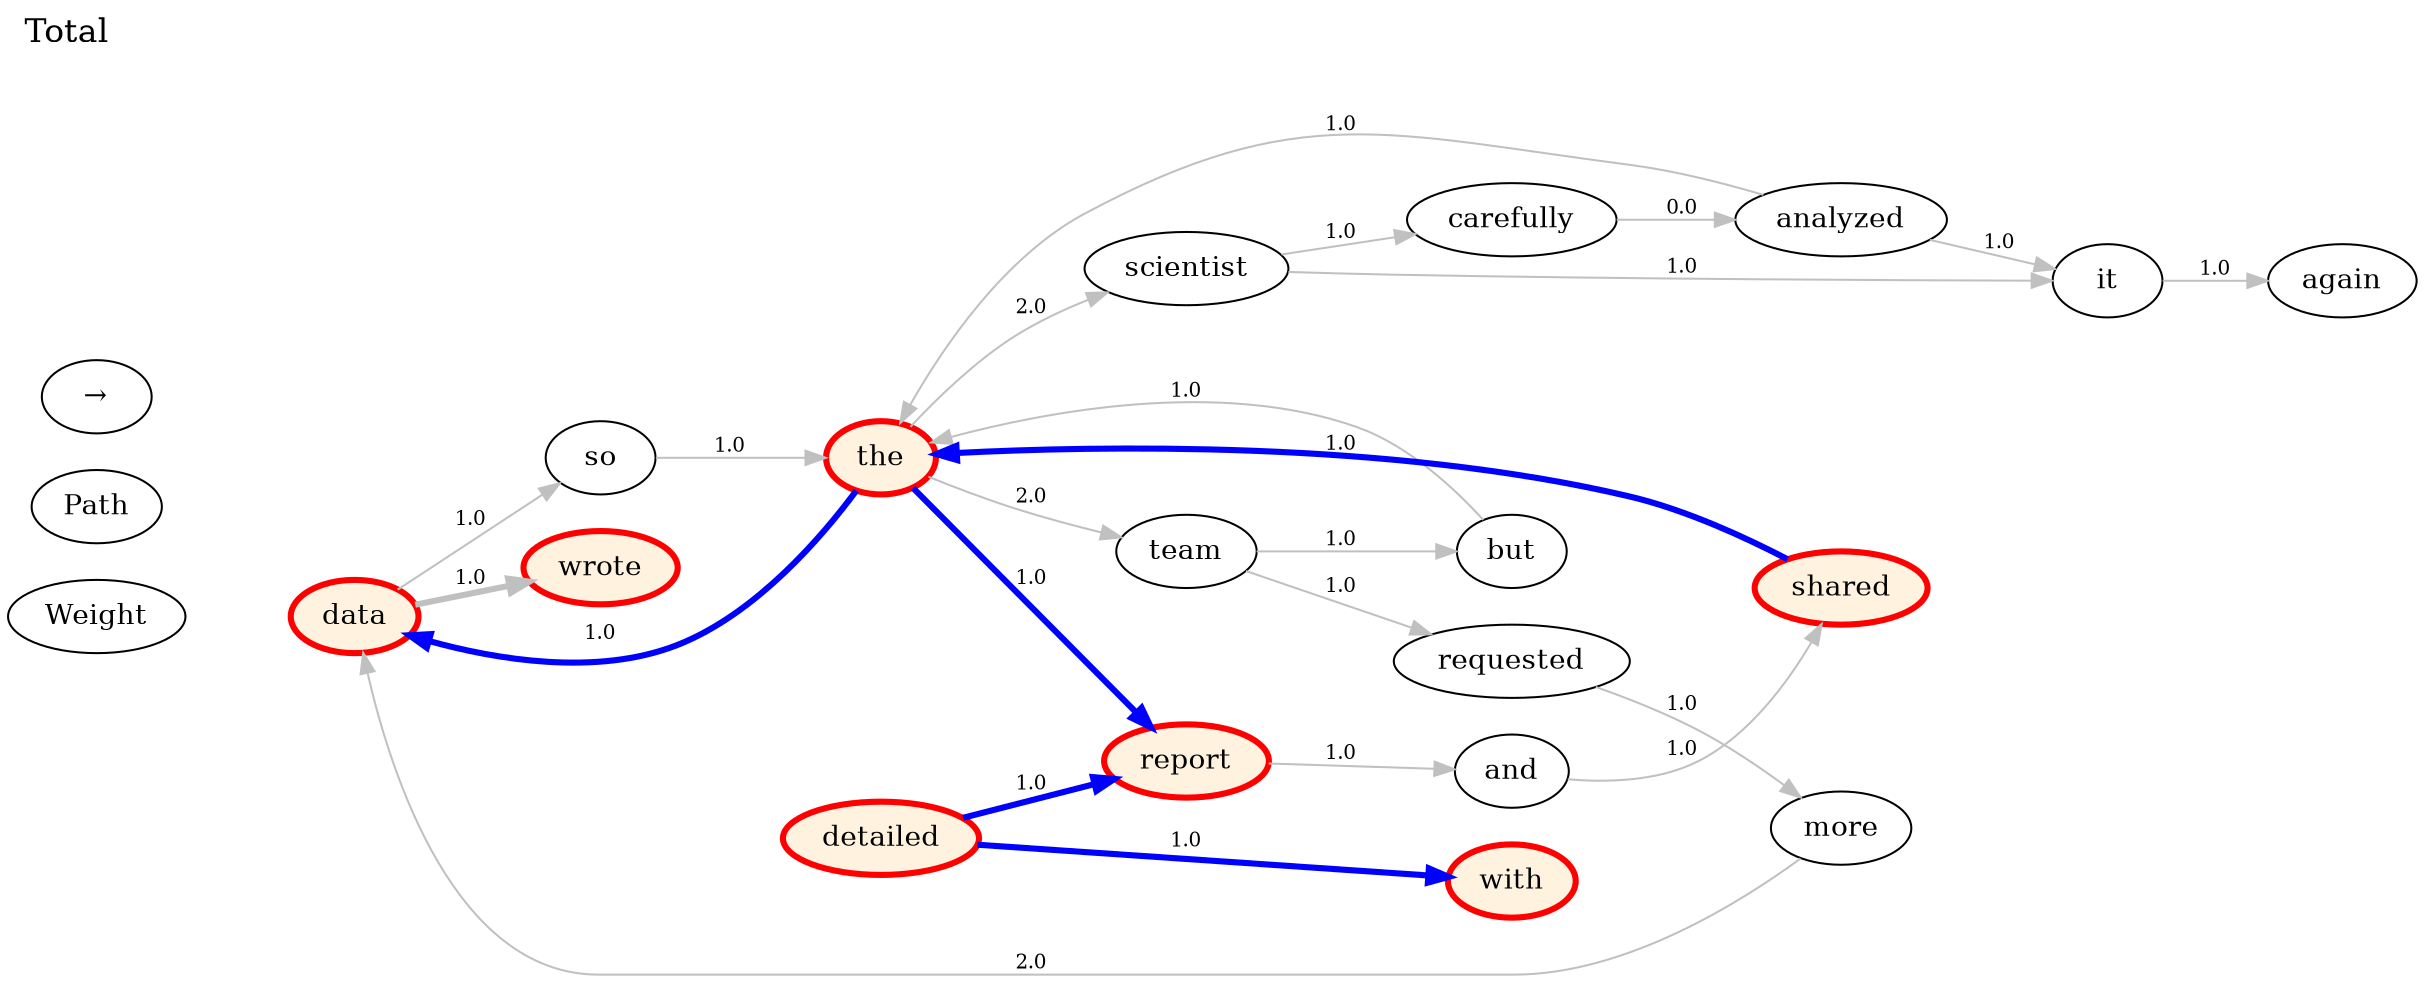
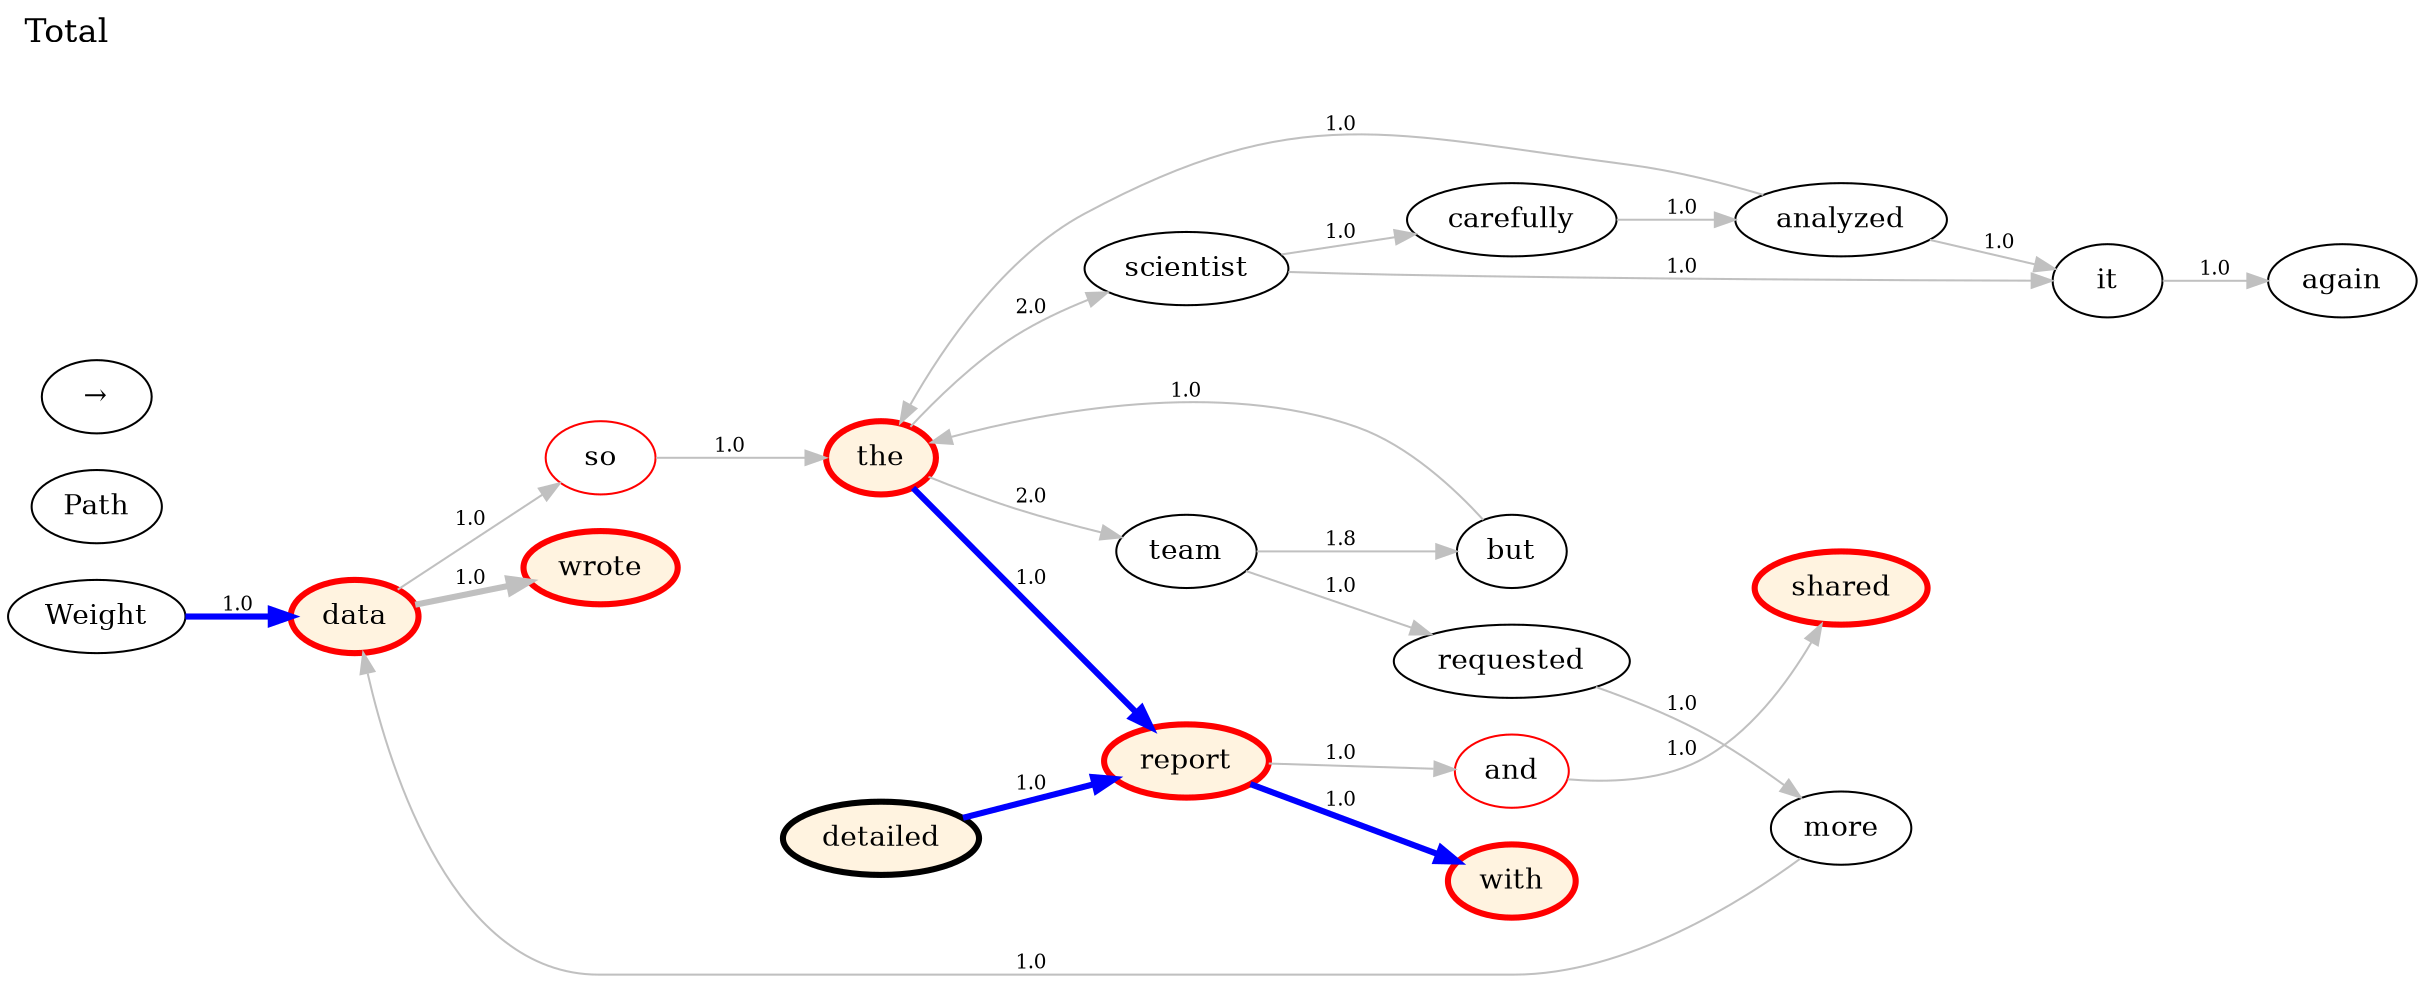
(1682, 209) -> (1682, 209)
(601, 458) -> (601, 458)
(1380, 459) -> none
(1341, 540) -> (1341, 540)
(671, 647) -> (228, 617)
(1512, 771) -> (1512, 771)
(881, 838) -> (881, 838)
(1203, 860) -> (1344, 819)
(1032, 963) -> (1032, 963)
